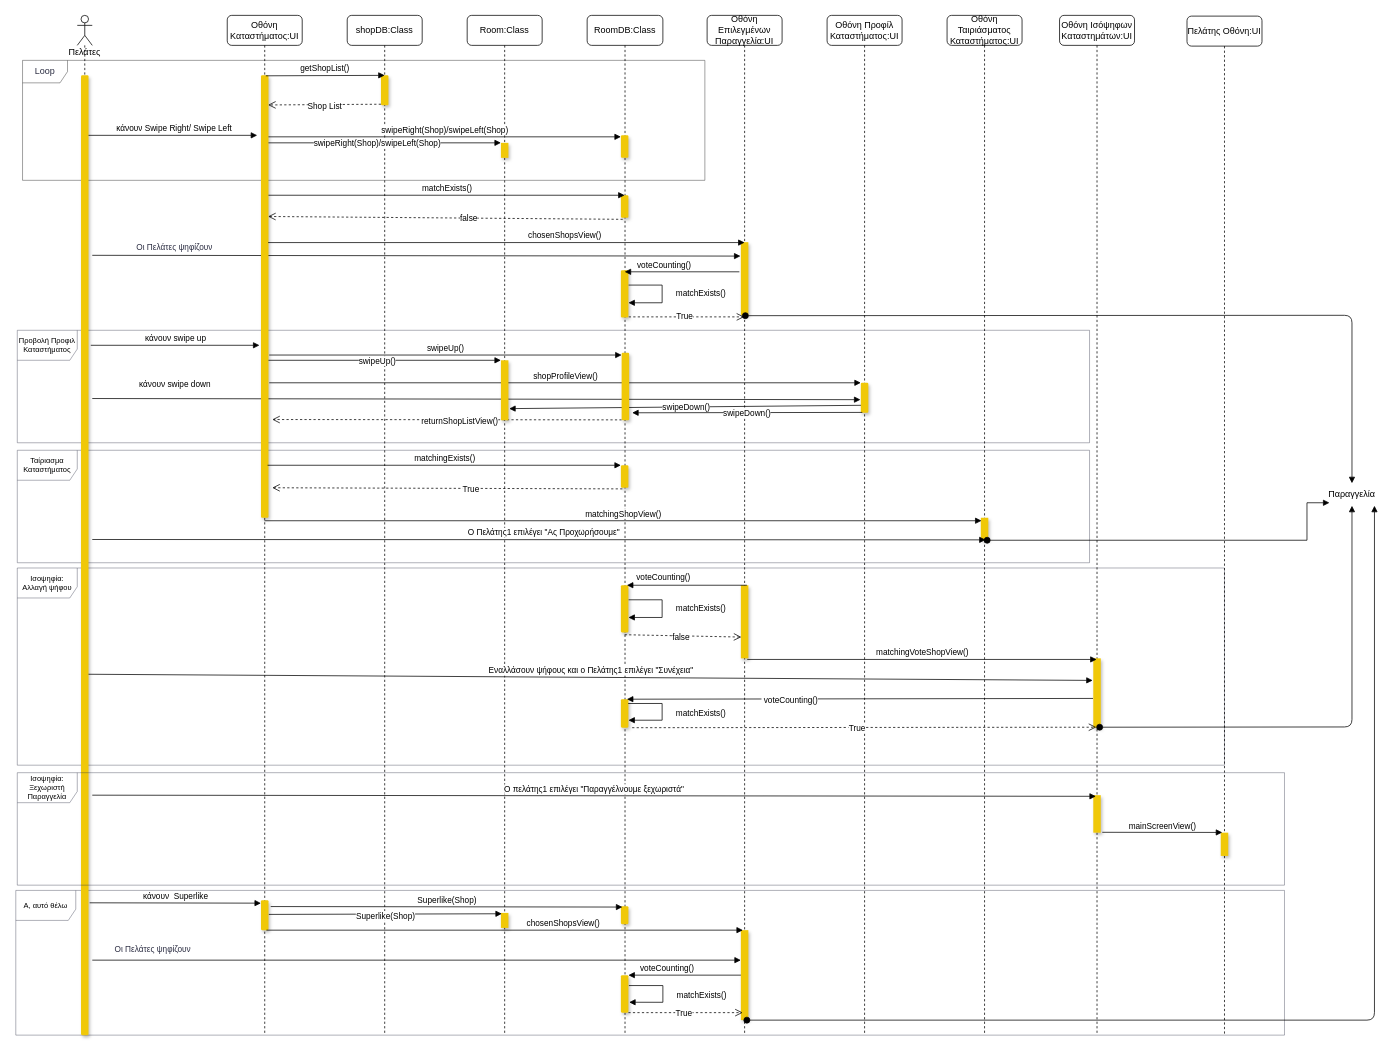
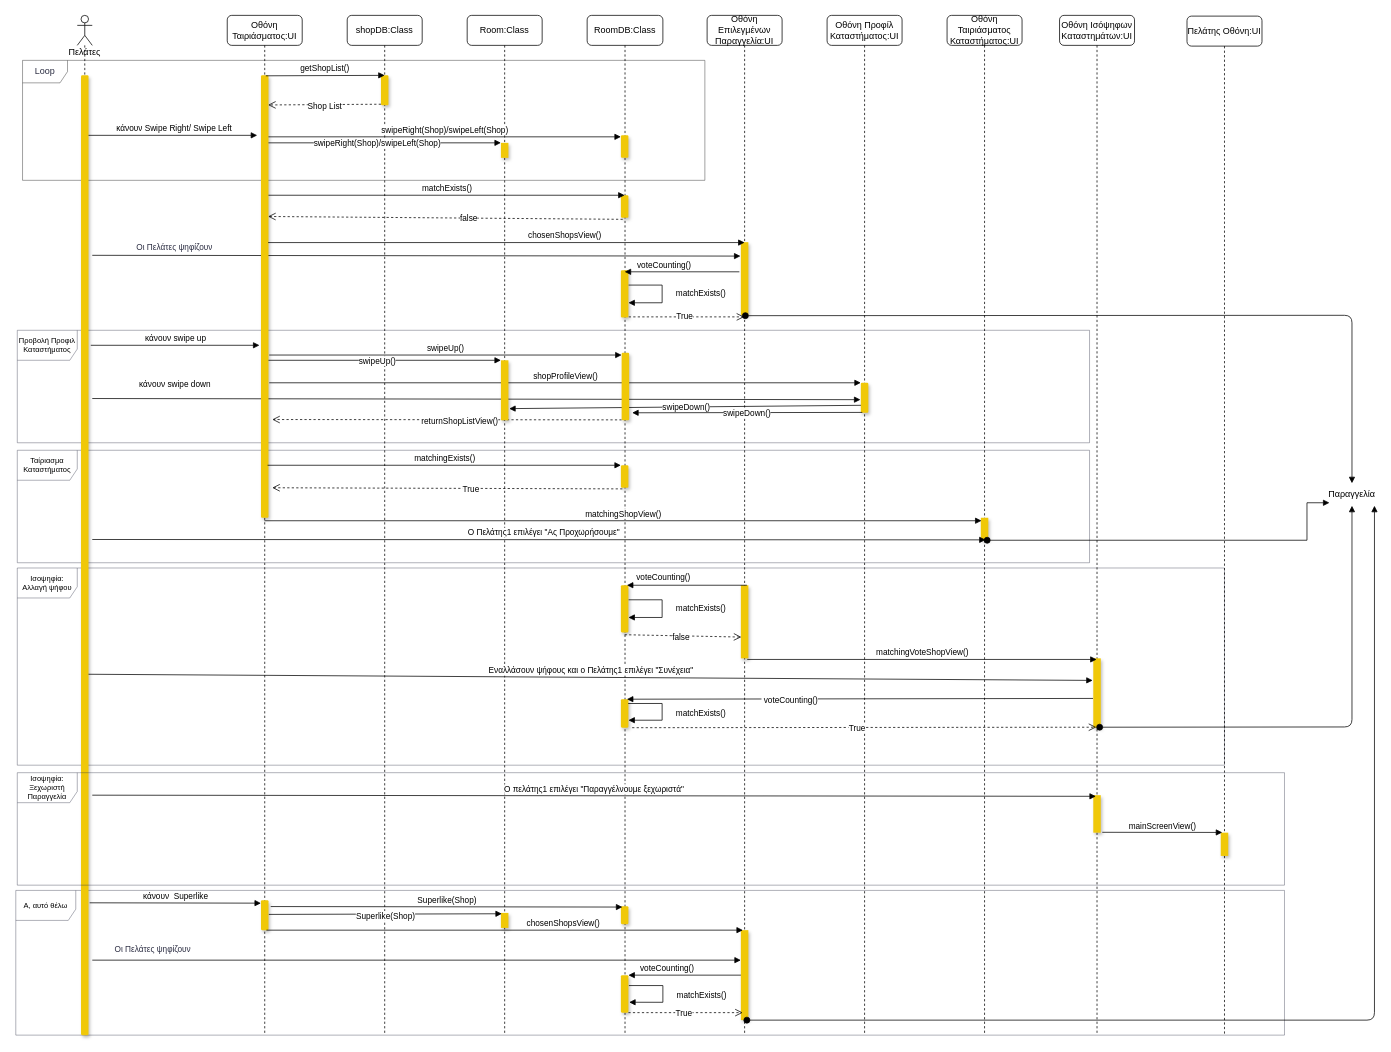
(264, 30) -> (264, 30)
